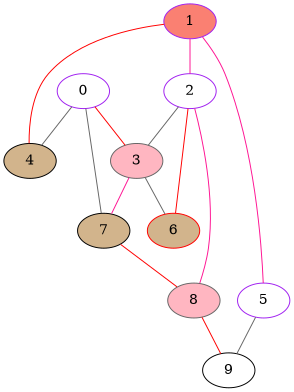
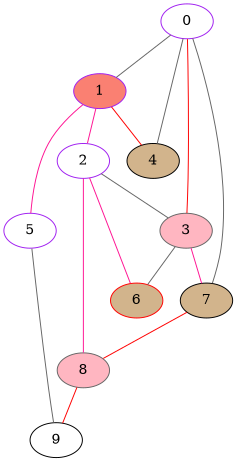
none -> (143, 56)
(182, 161) -> (110, 231)
